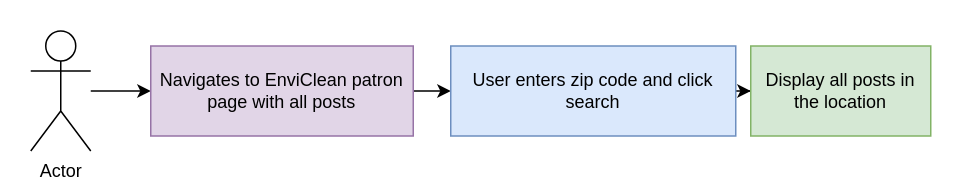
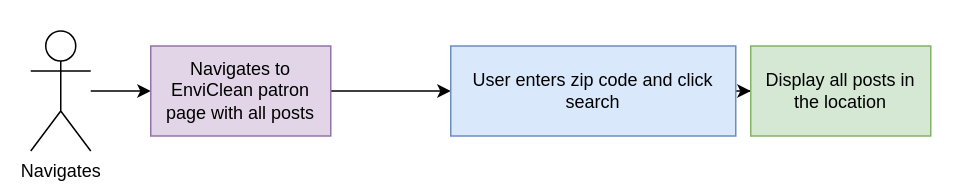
(282, 91) -> (241, 91)
(62, 172) -> (62, 172)
